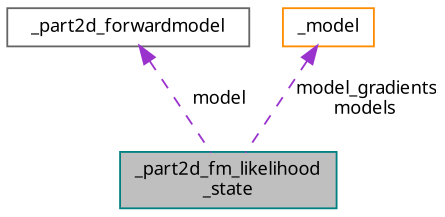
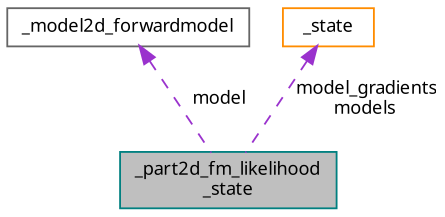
(128, 27) -> (128, 27)
(328, 27) -> (328, 27)
